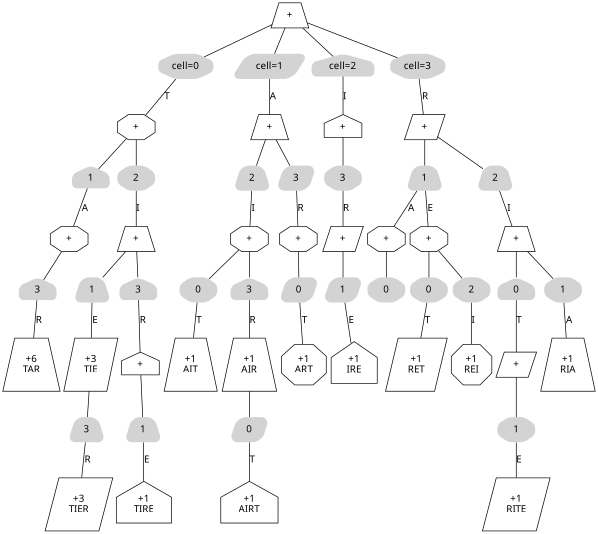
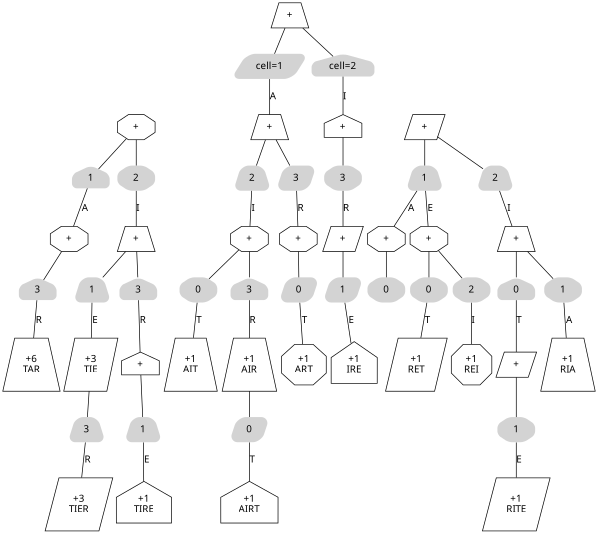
(186, 66) -> none
(418, 66) -> none
